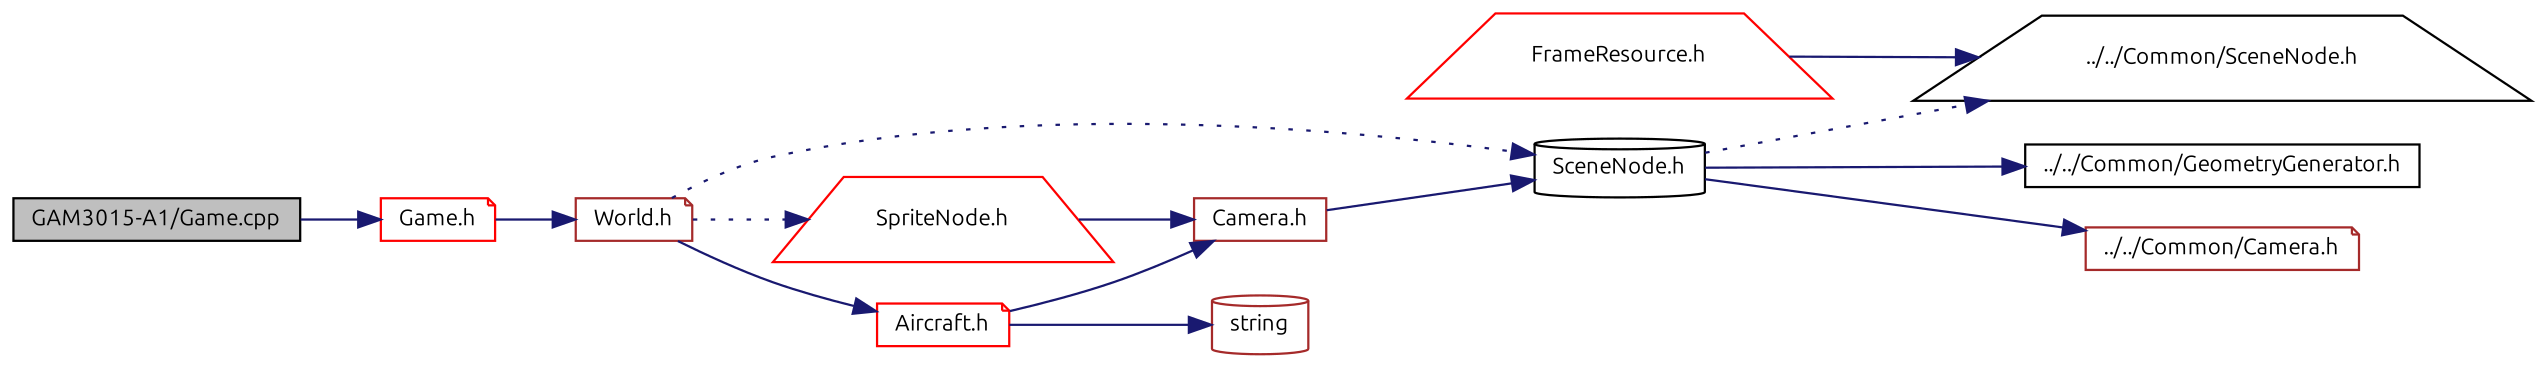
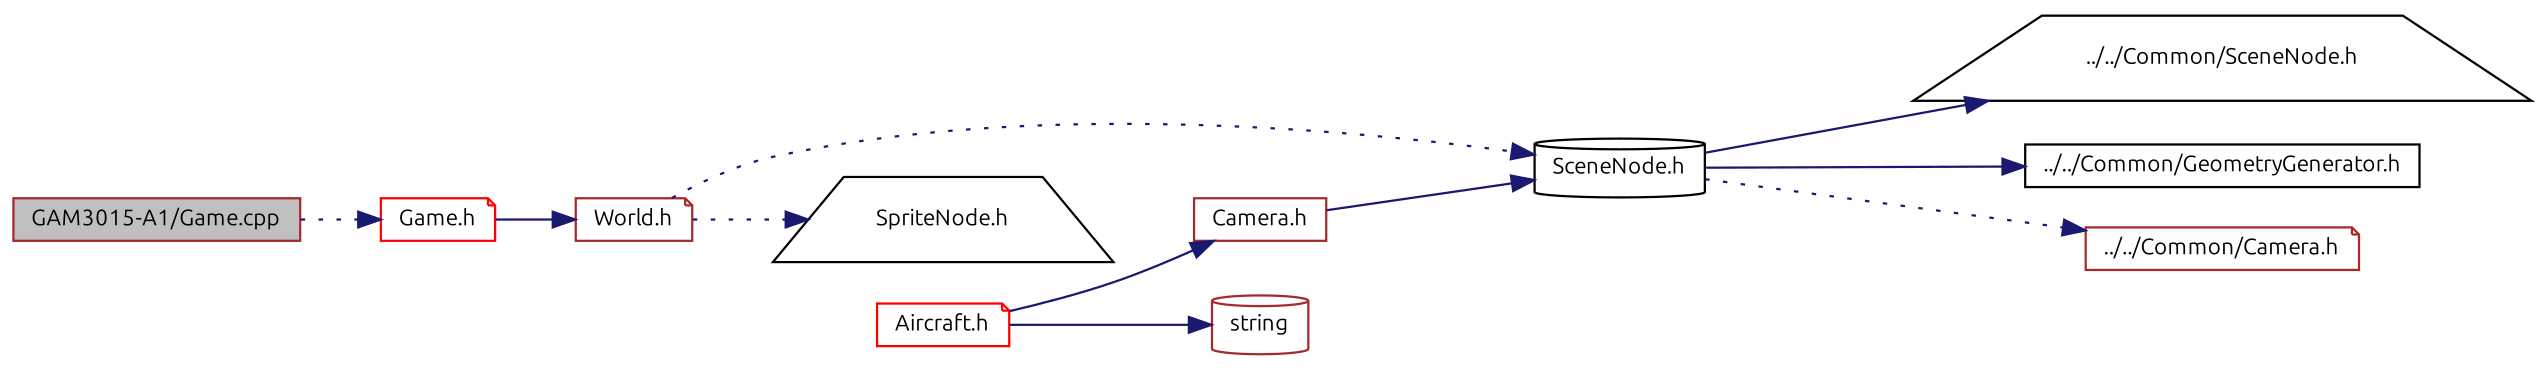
(1620, 56) -> none
(1835, 129) -> (1835, 129)
(1884, 203) -> (1884, 203)
(157, 220) -> (157, 220)
(329, 220) -> (329, 220)
(943, 220) -> (943, 220)
(1125, 220) -> none
(764, 279) -> none
